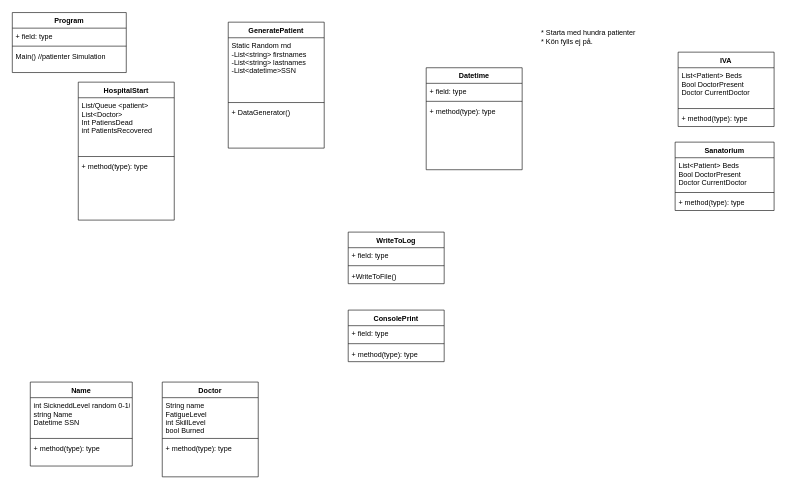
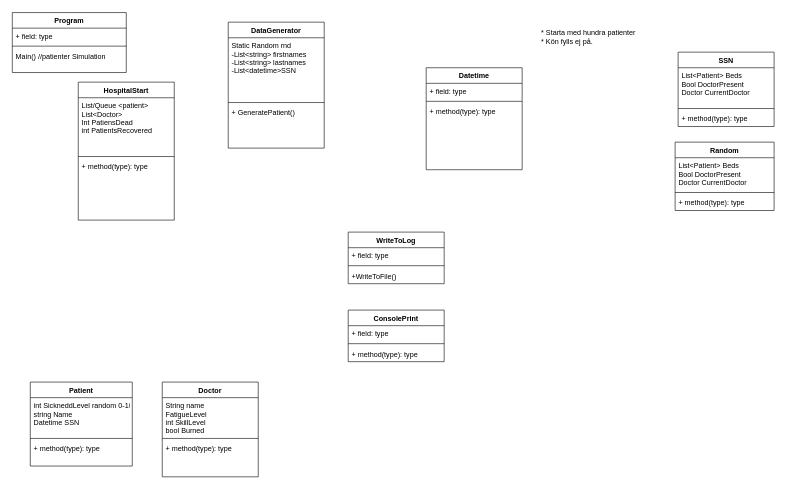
(276, 30) -> (276, 30)
(726, 60) -> (726, 60)
(265, 113) -> (268, 113)
(725, 150) -> (725, 150)
(81, 390) -> (81, 390)
